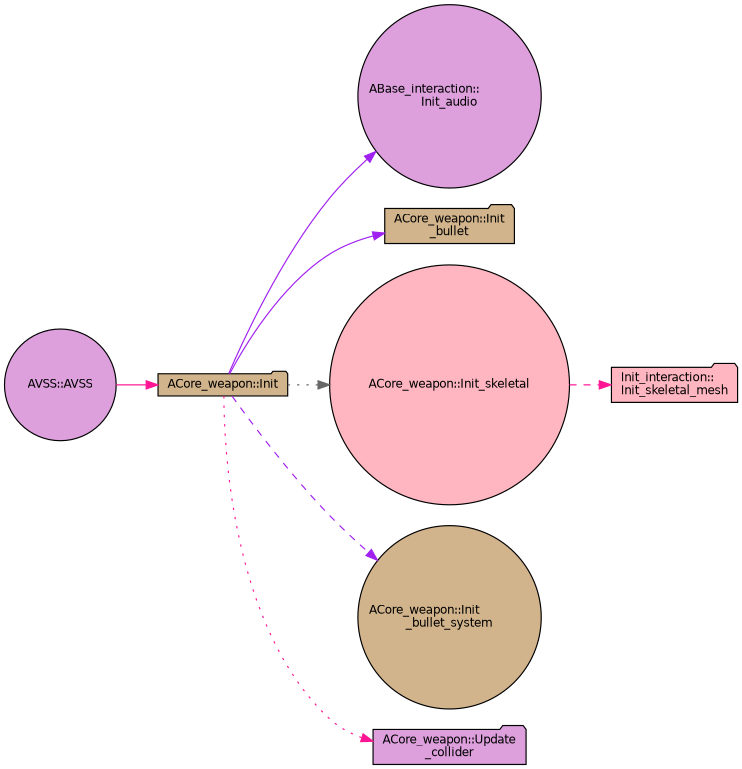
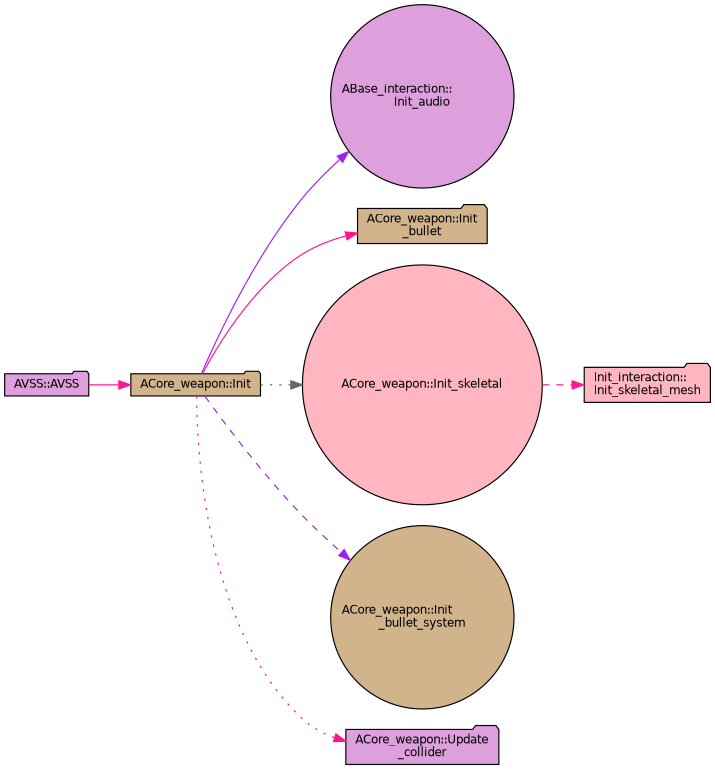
(288, 290) -> (261, 290)
(60, 385) -> (47, 385)
